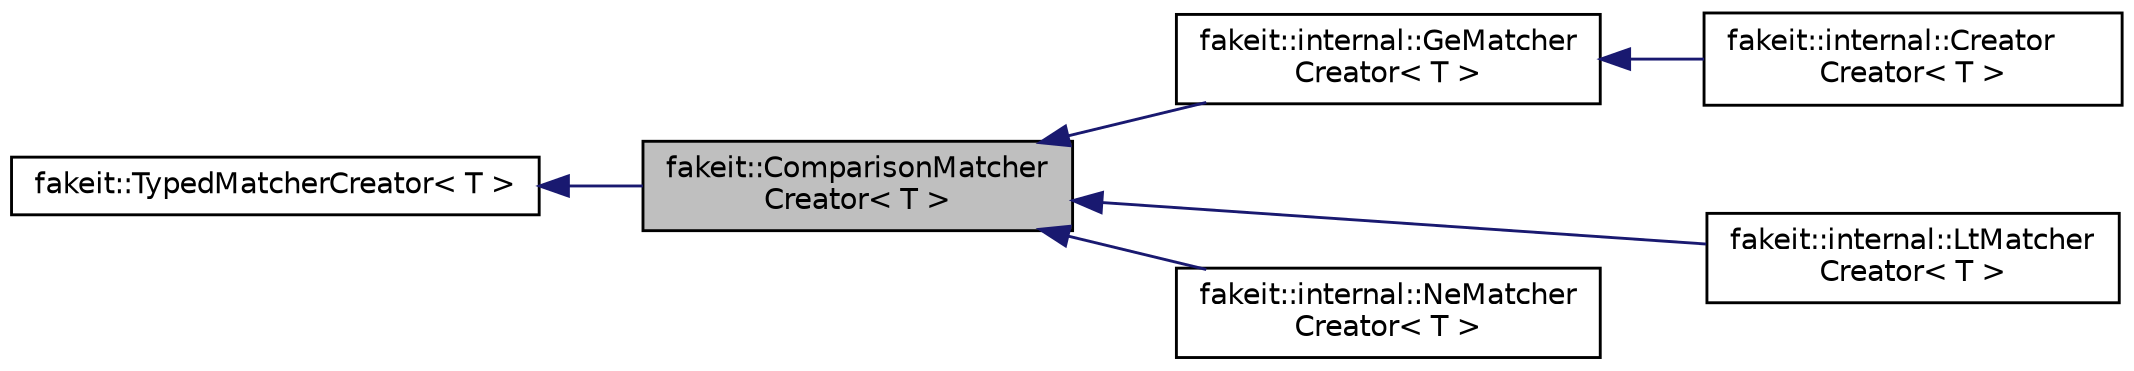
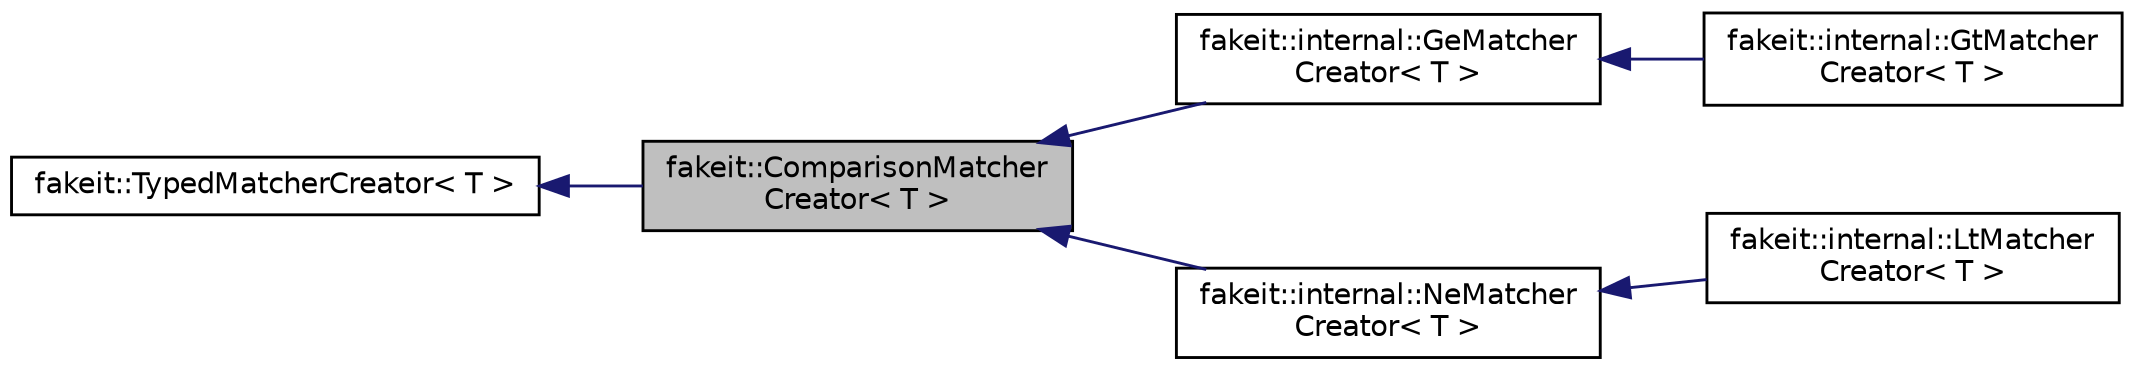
(1913, 59) -> (1913, 59)
(1405, 223) -> (1668, 284)
